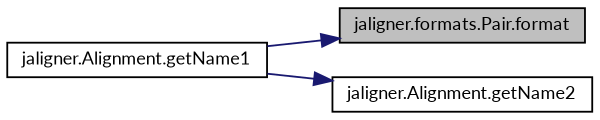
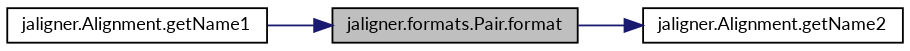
(291, 76) -> (601, 25)
